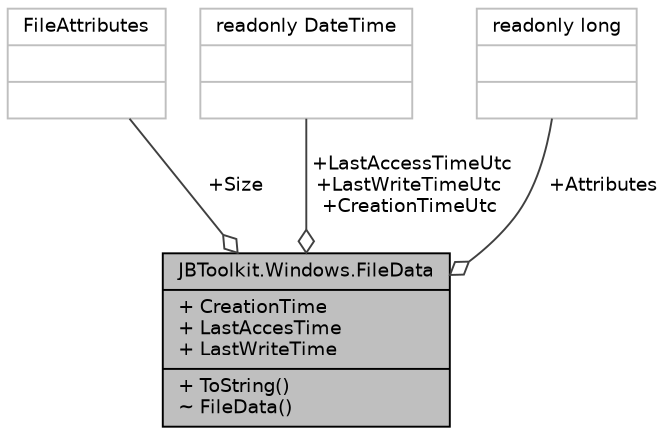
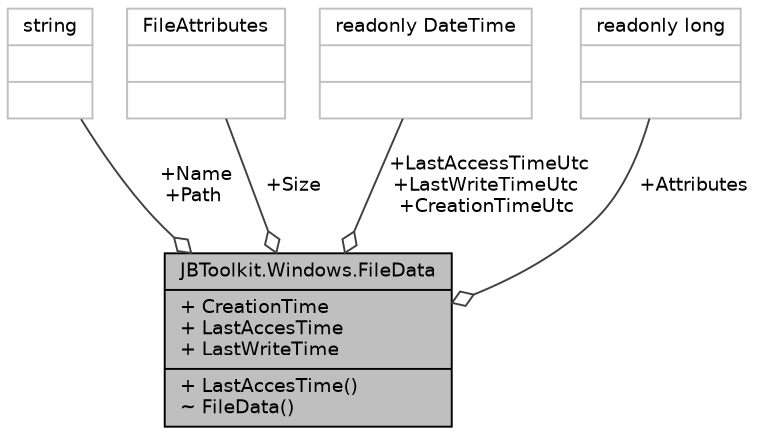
none -> (50, 64)
(234, 386) -> (270, 386)
